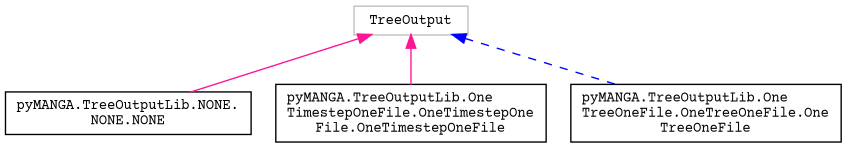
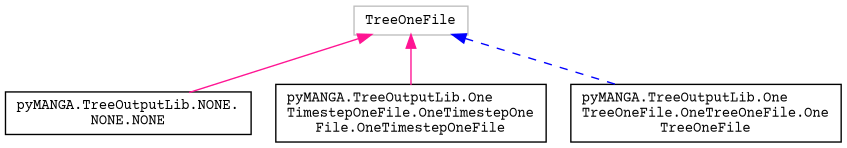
(411, 21) -> (411, 21)
